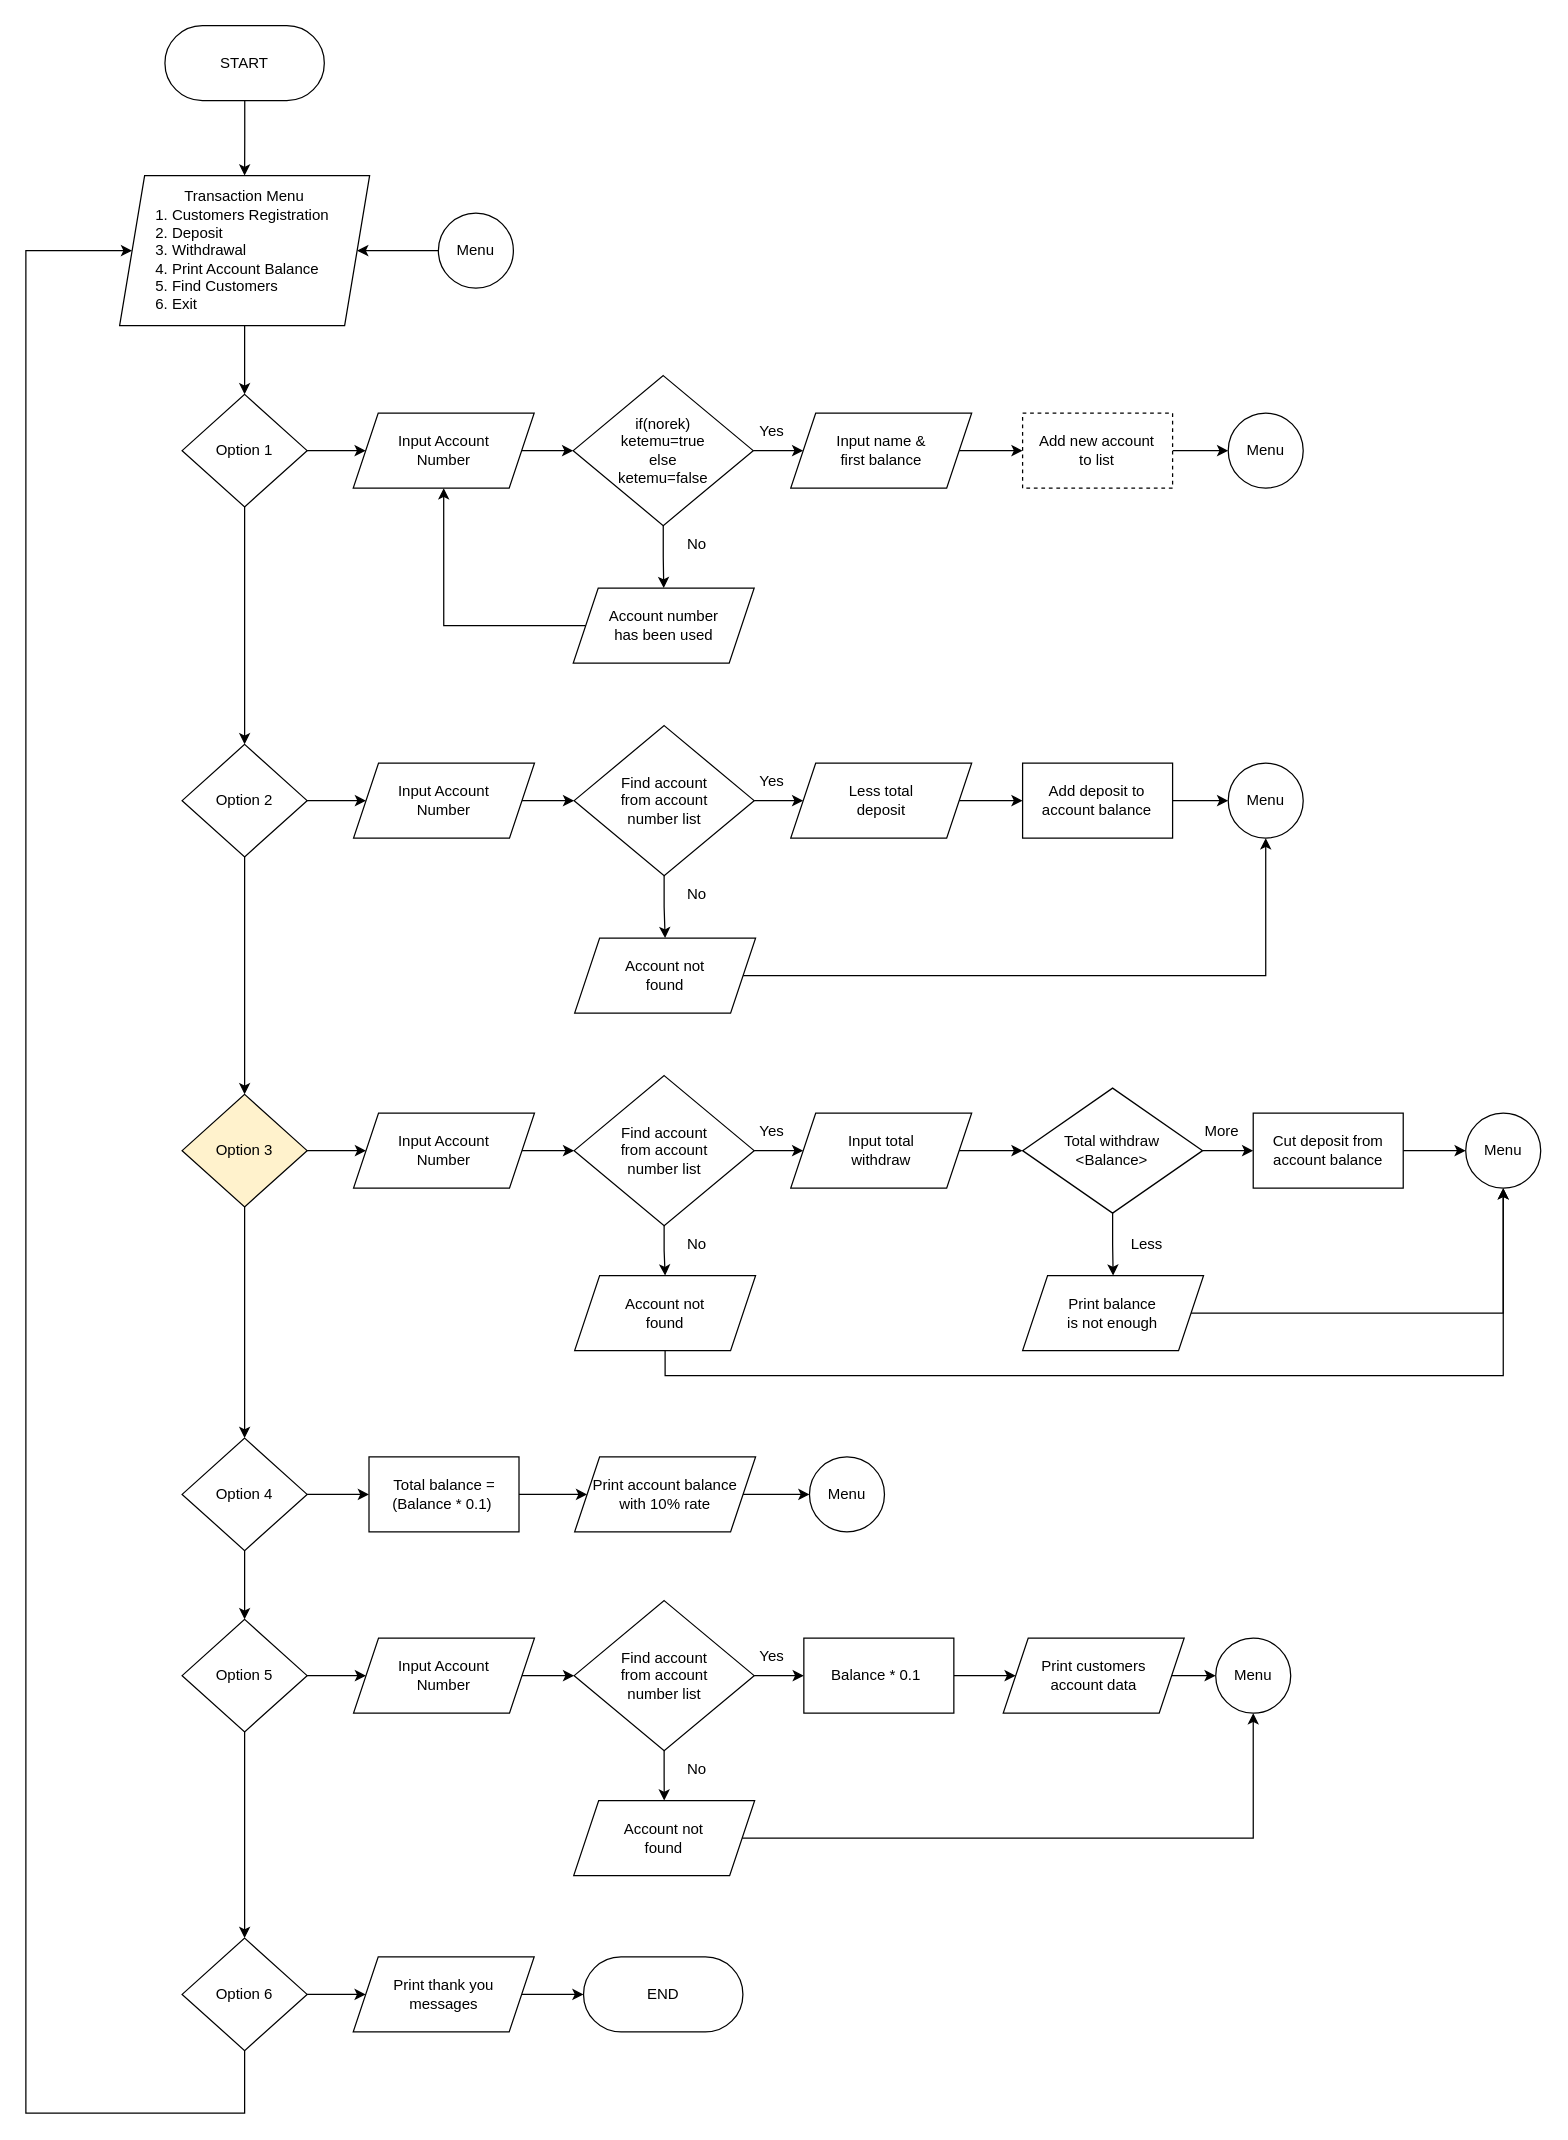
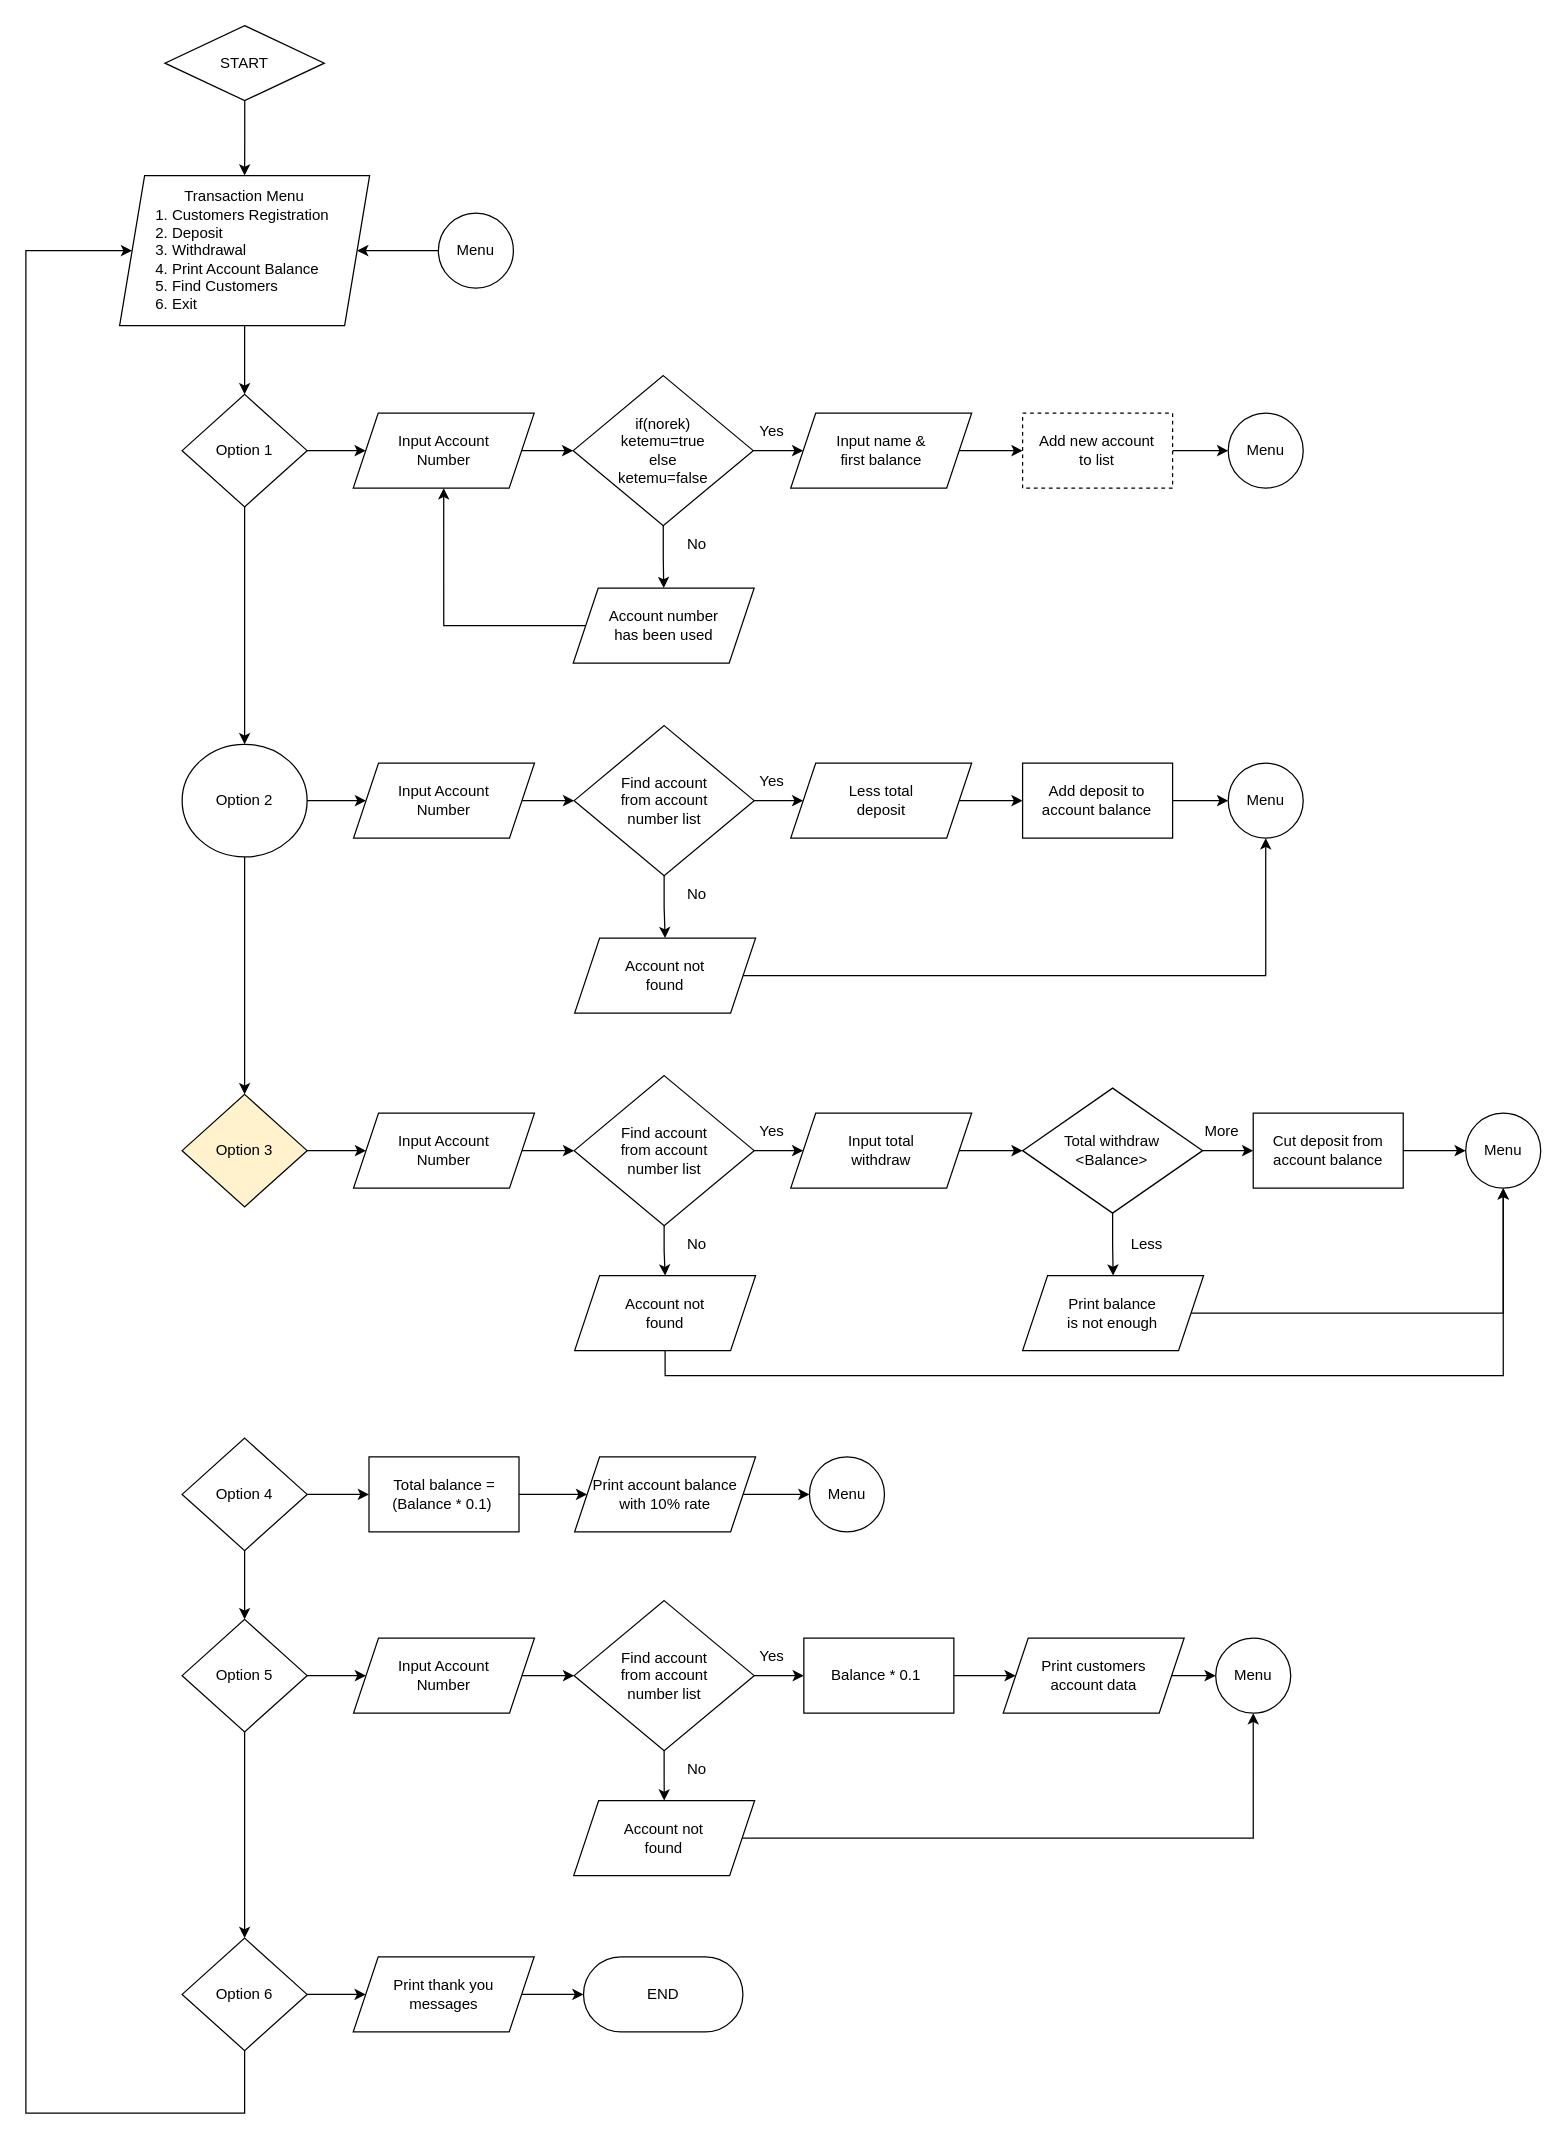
(244, 63) -> (244, 63)
(244, 801) -> (244, 801)
(244, 1318) -> none
